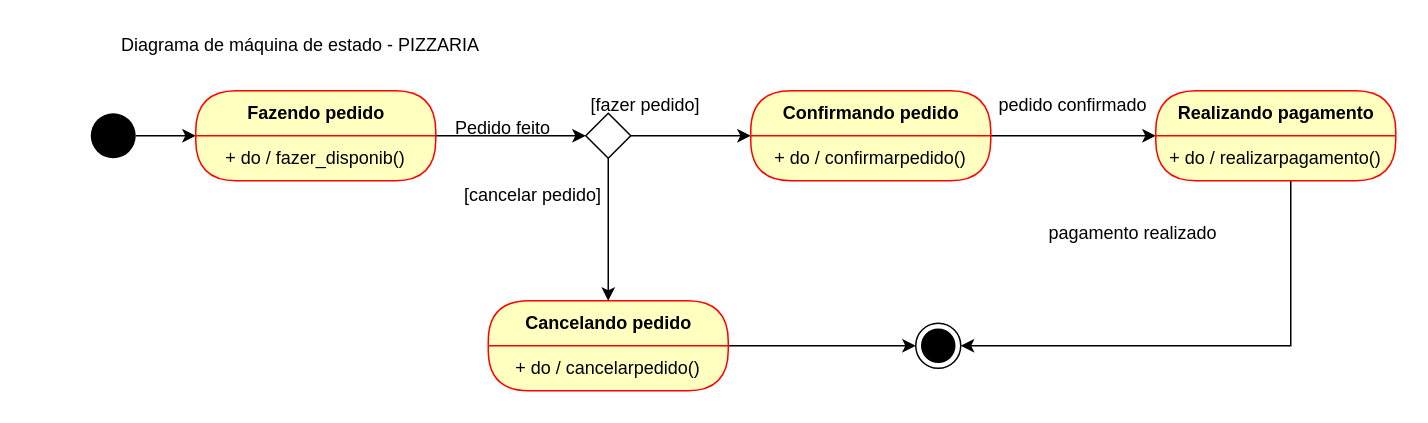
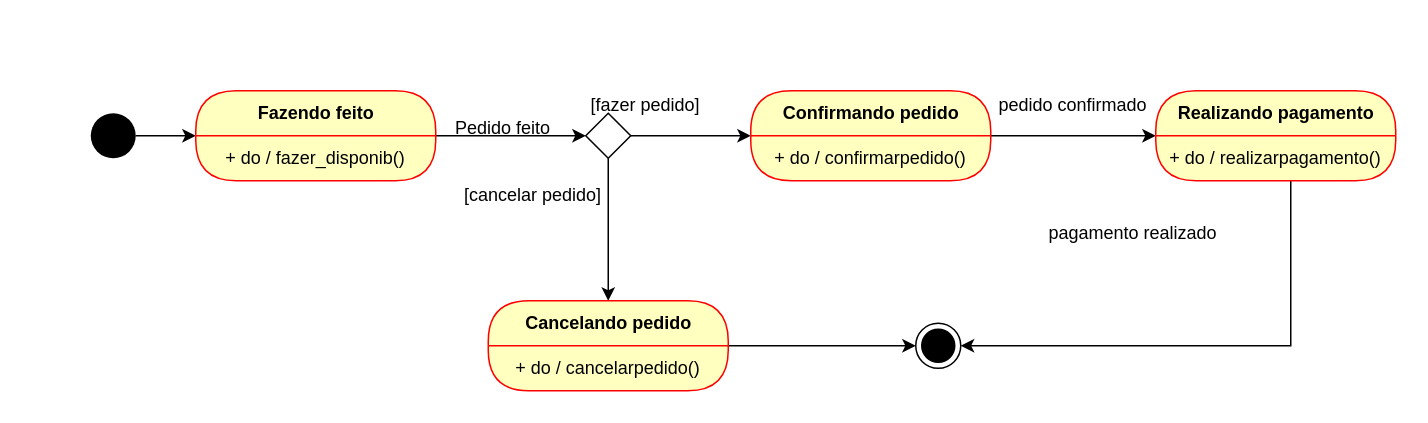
(301, 46) -> none
(317, 113) -> (317, 113)
